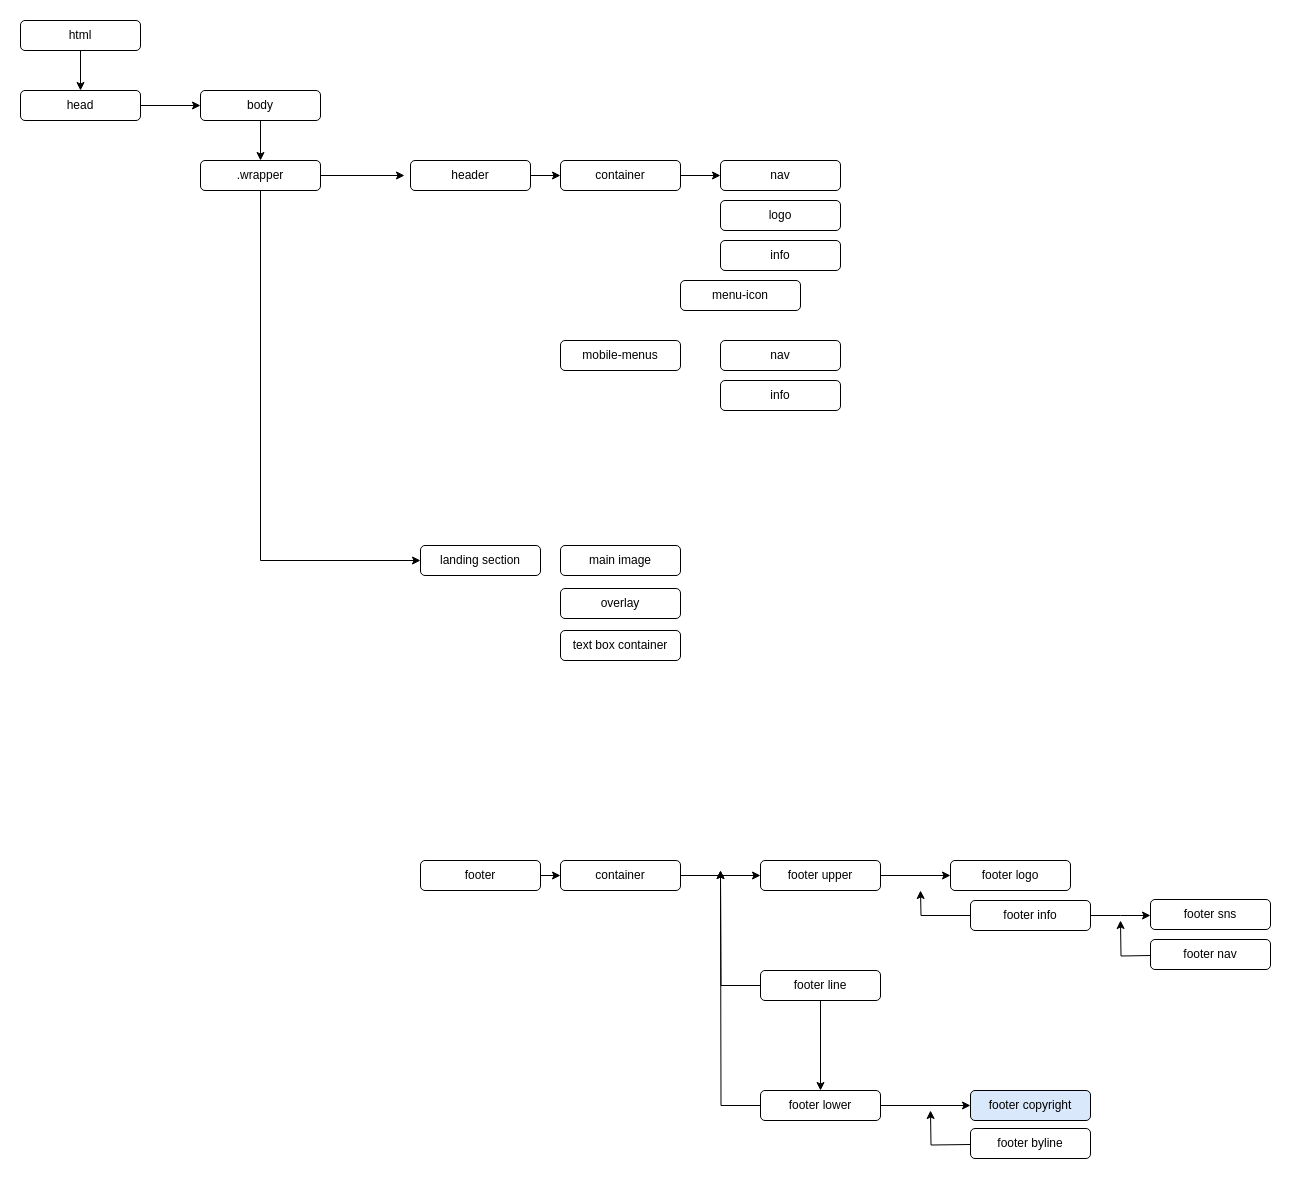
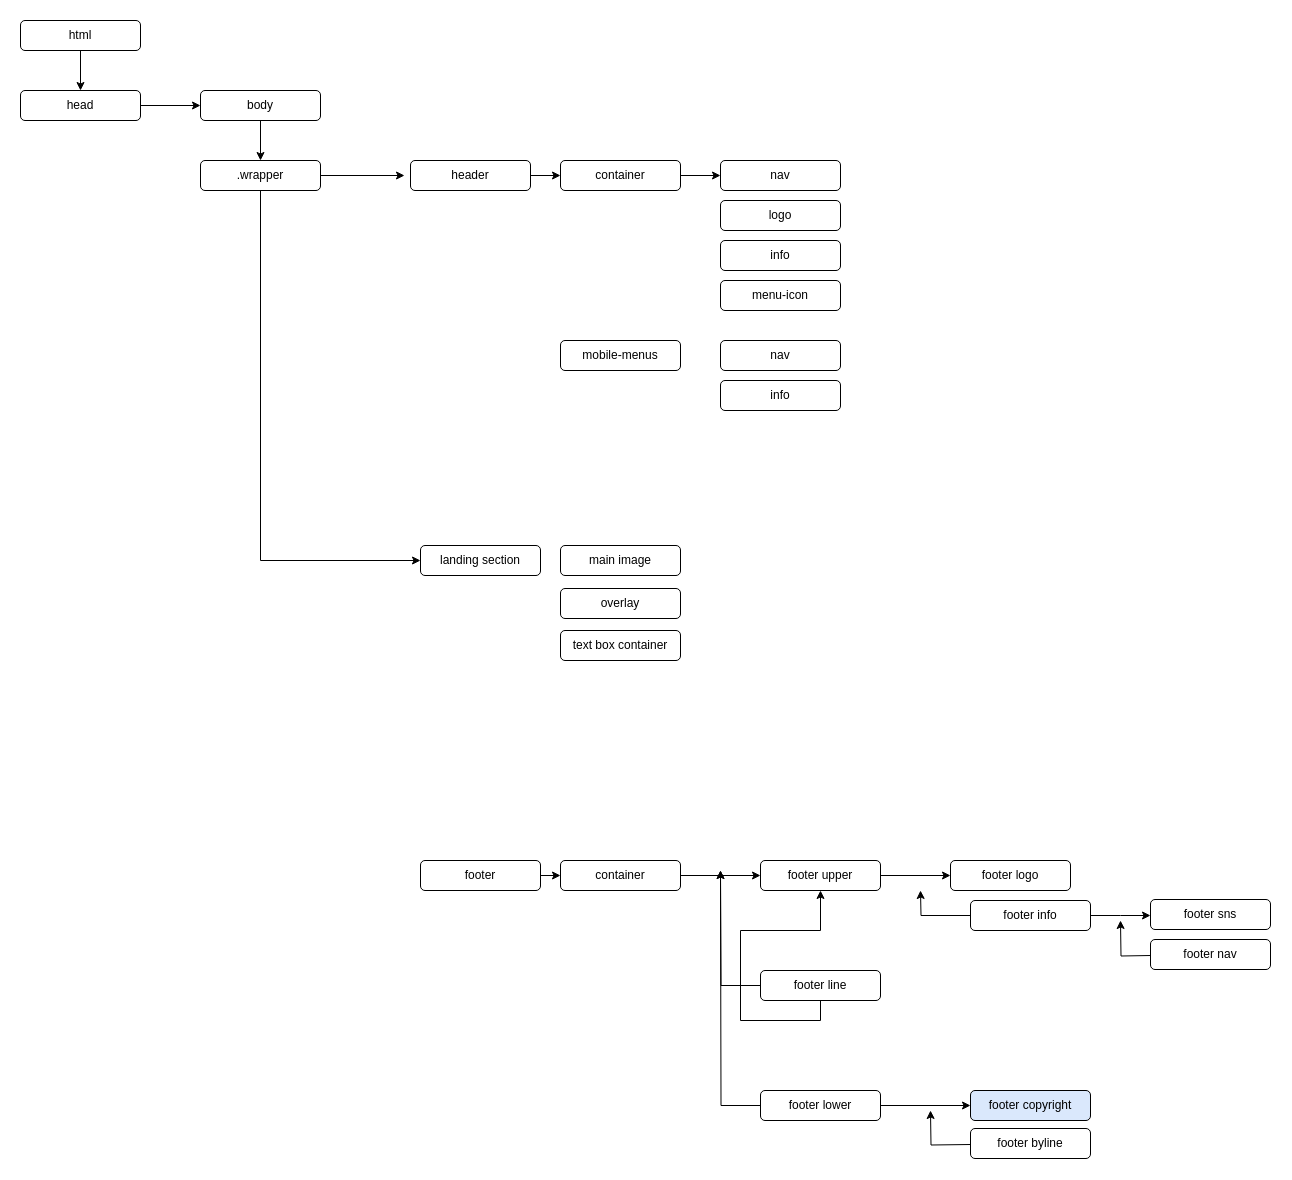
(741, 296) -> (781, 296)
(821, 1051) -> (741, 961)
